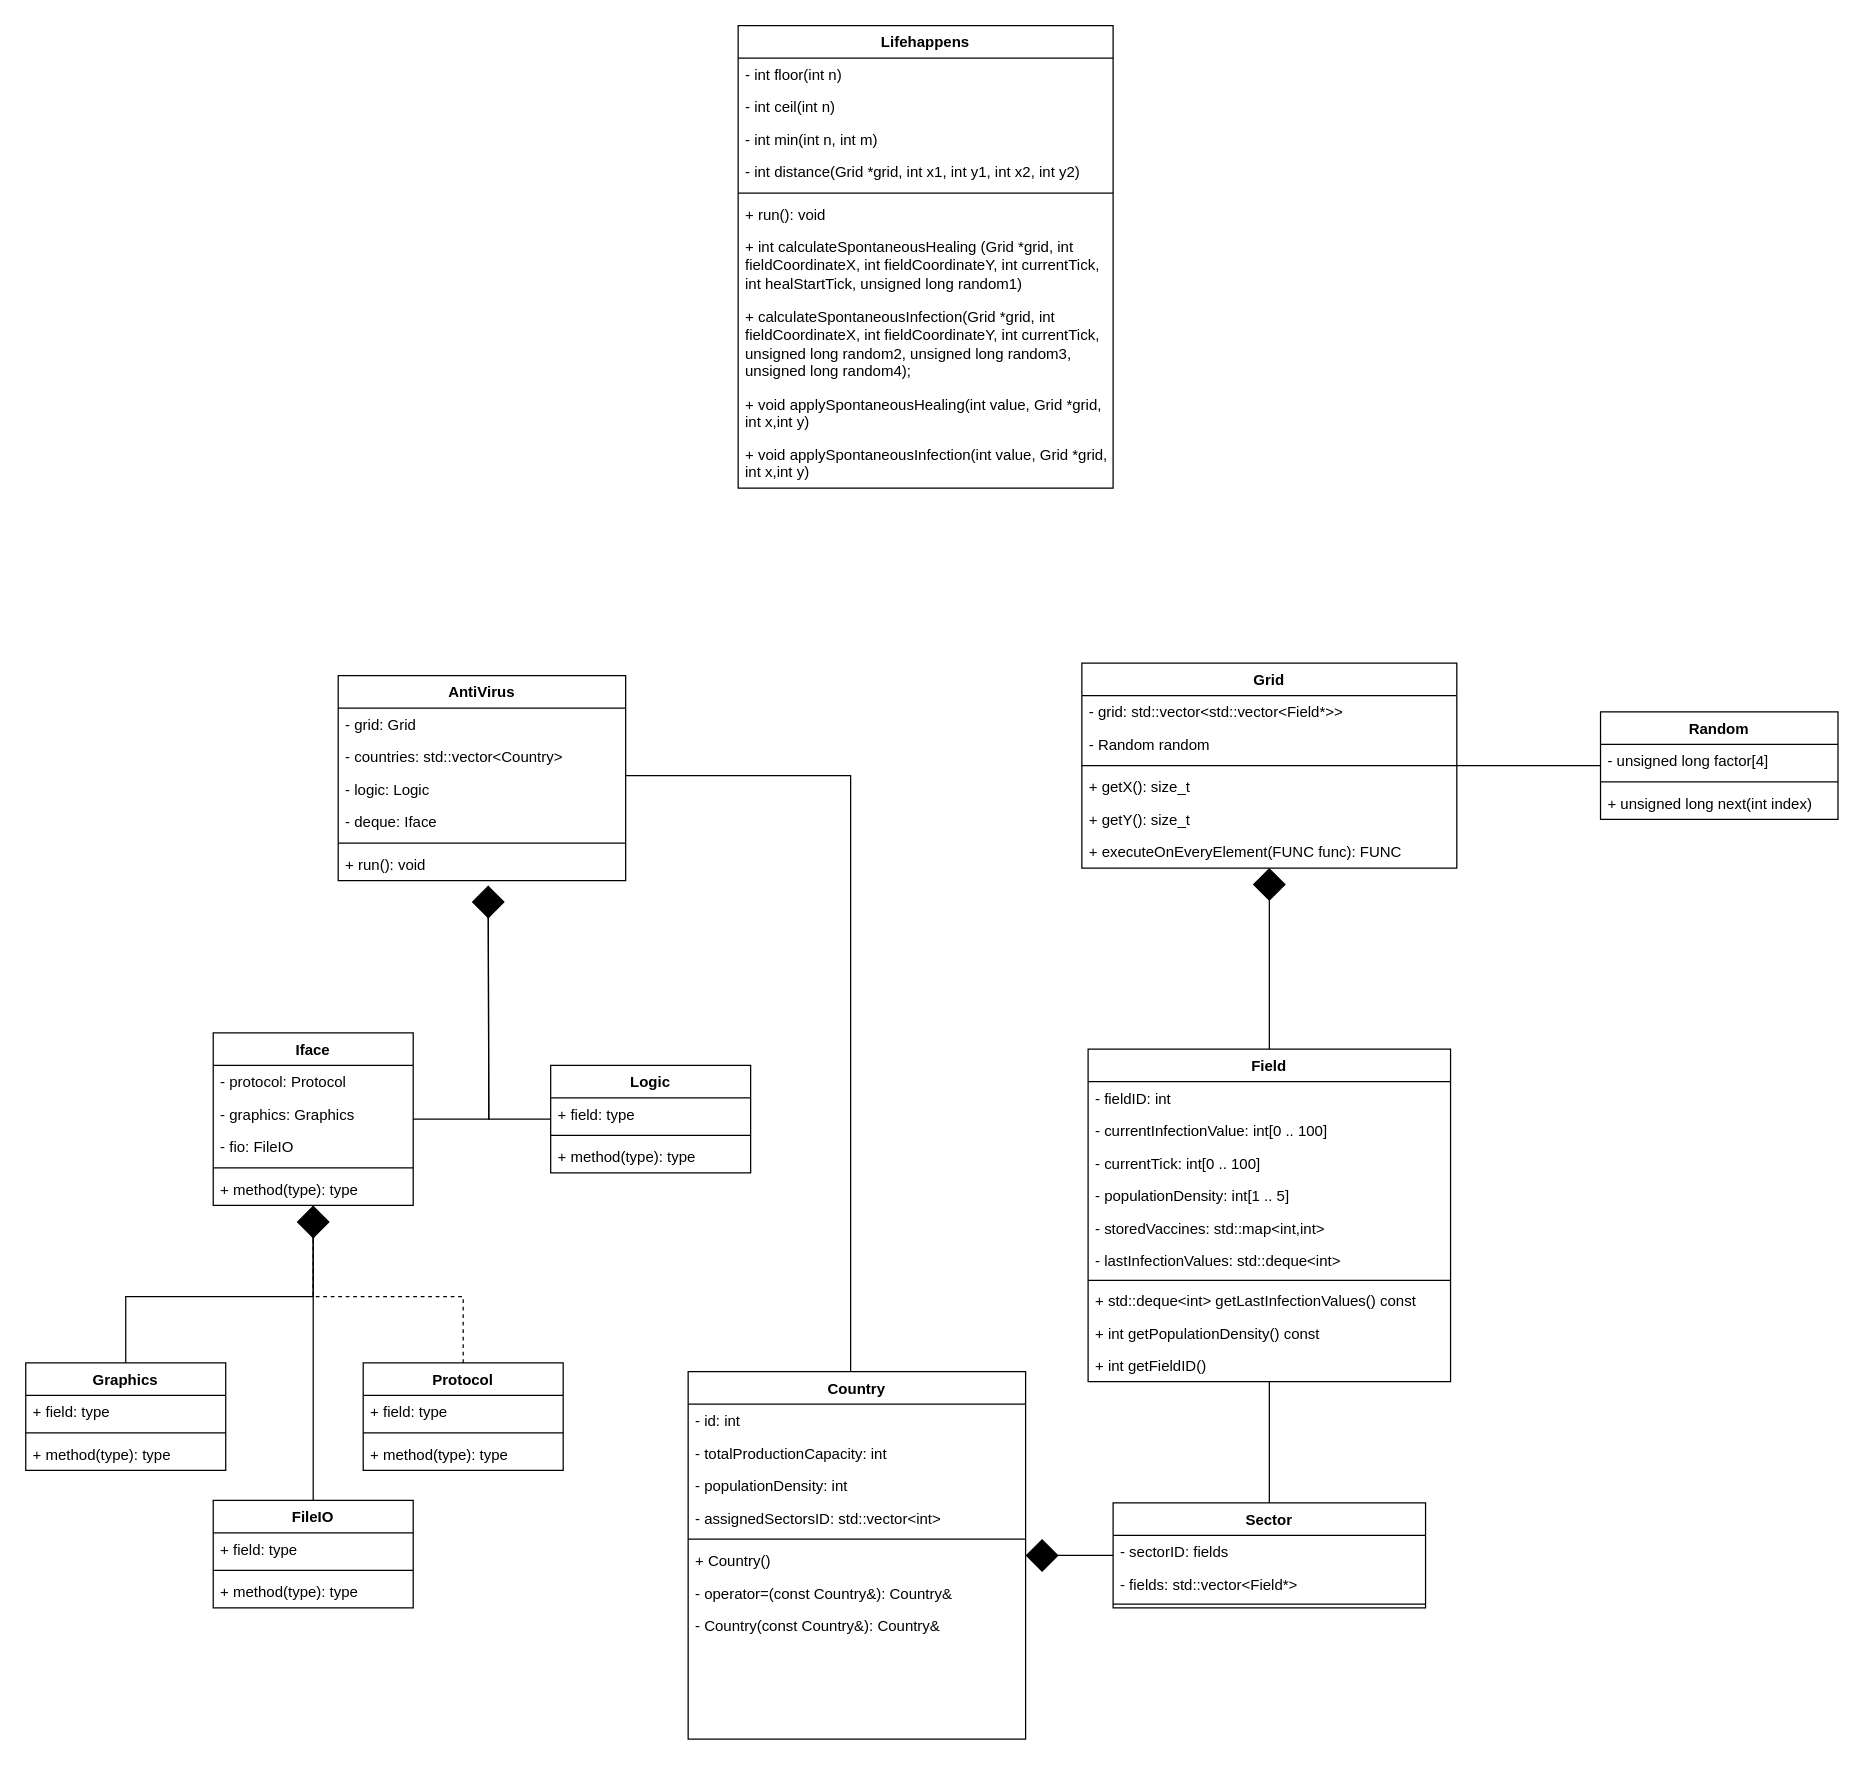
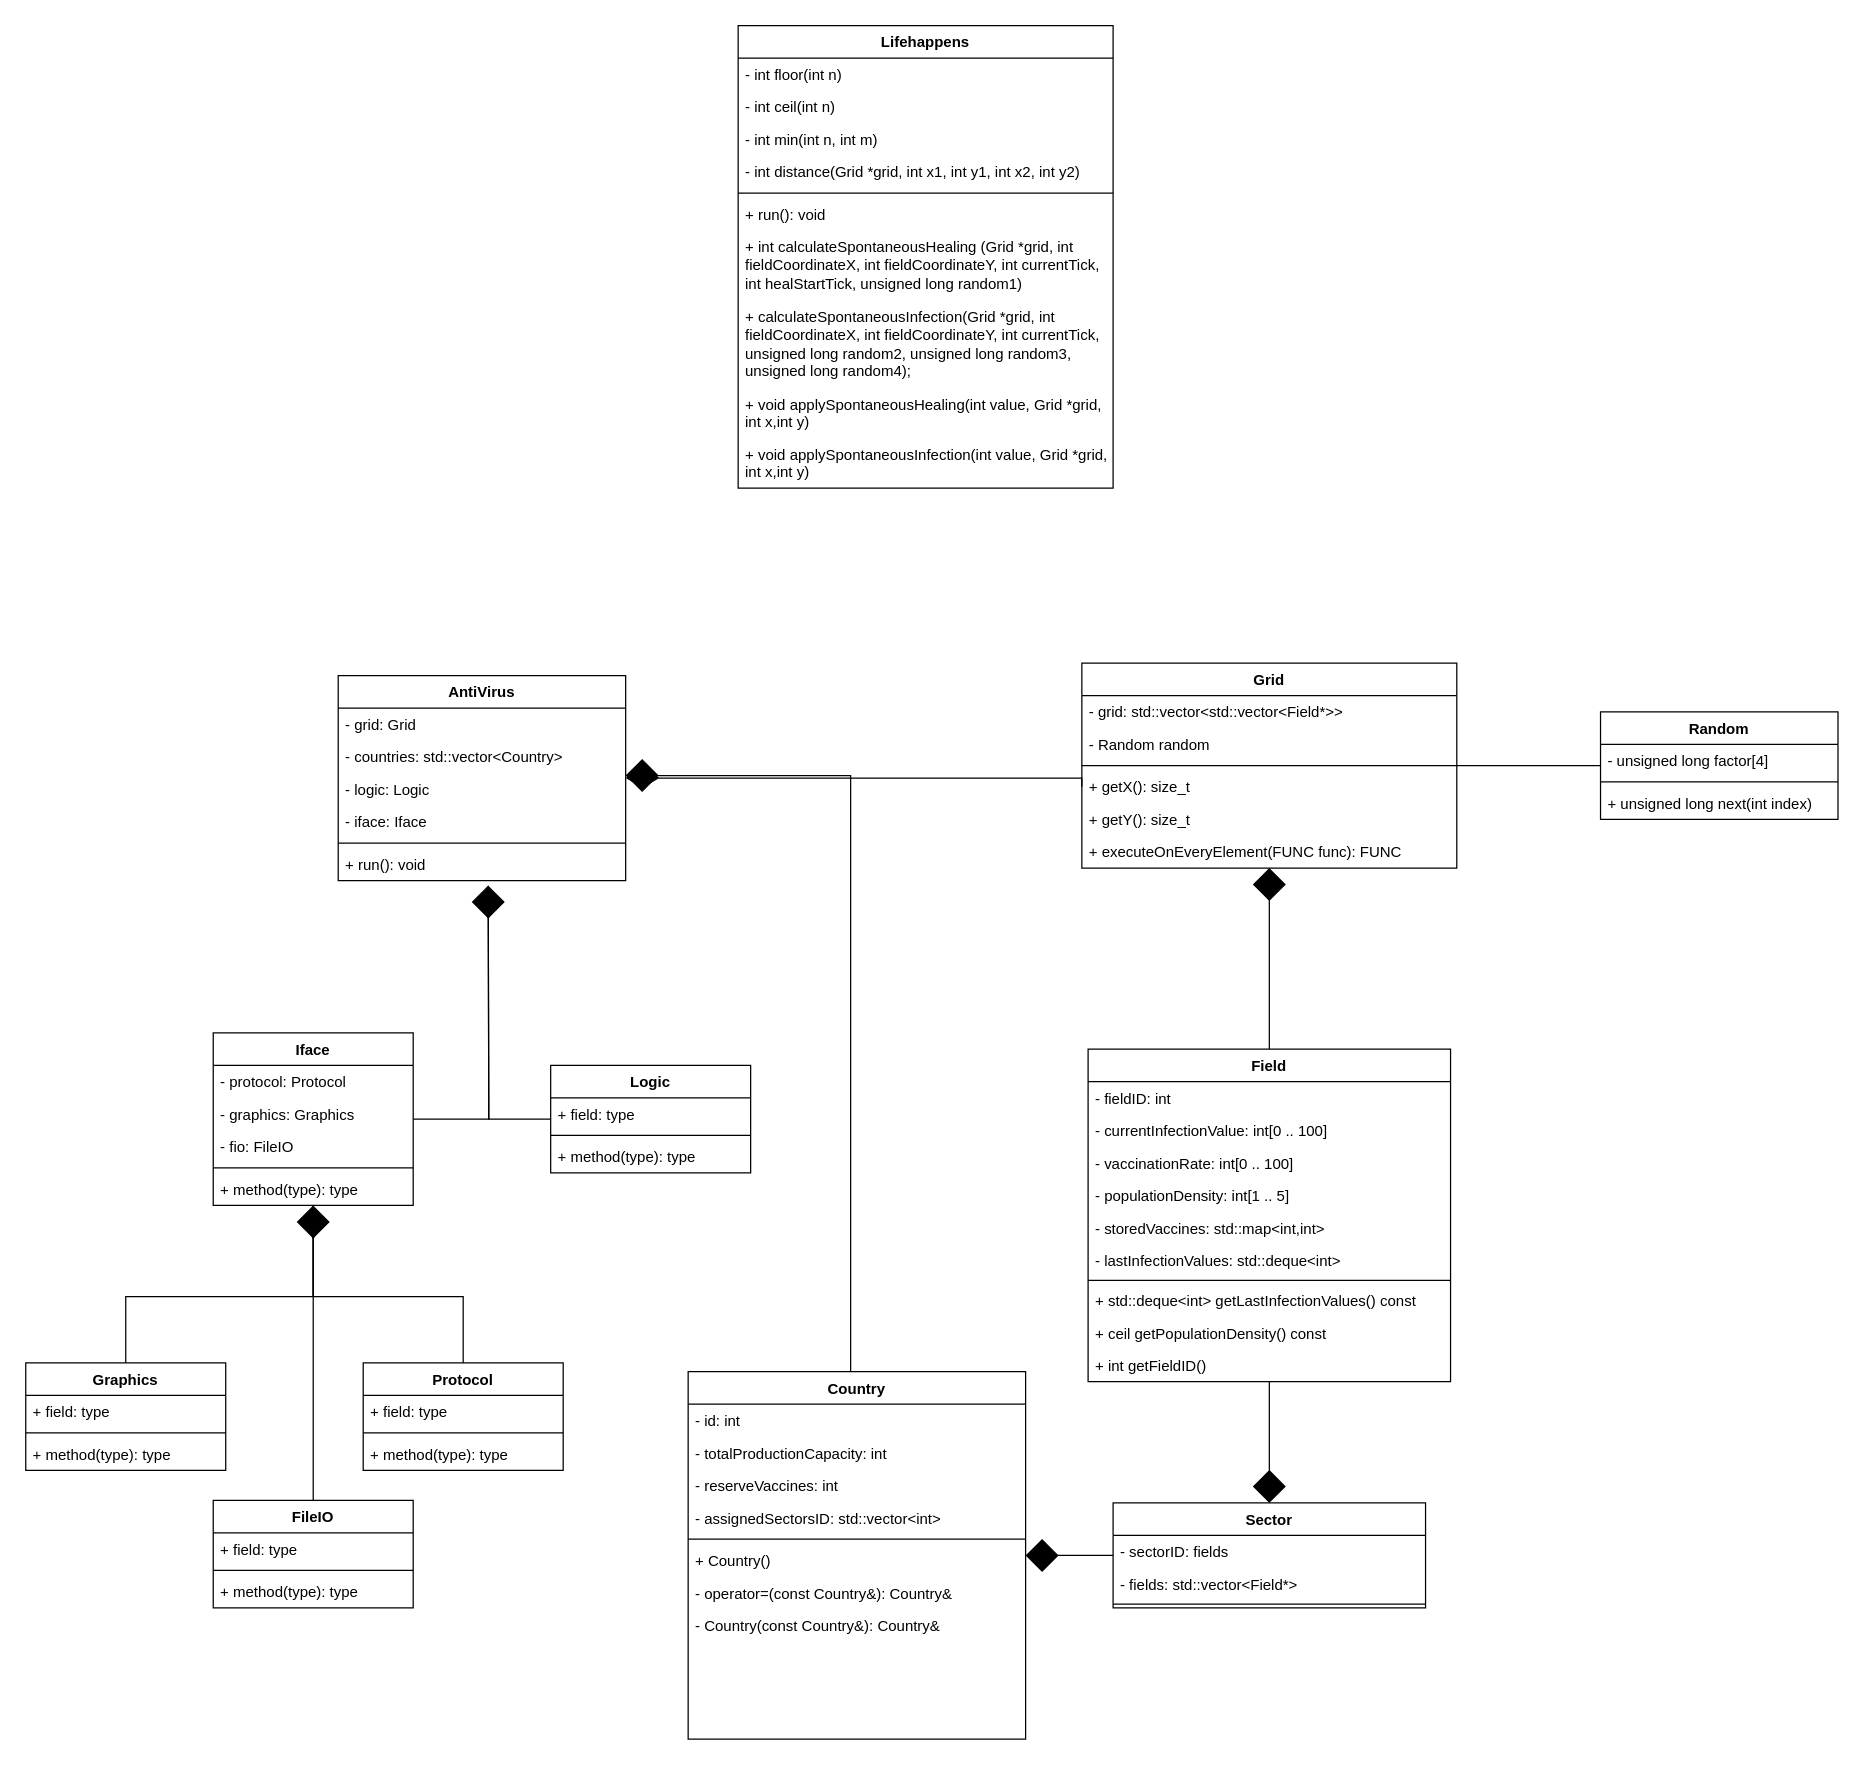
(642, 776) -> (851, 780)
none -> (868, 778)
(398, 823) -> (396, 823)
(1195, 1164) -> (1210, 1164)
(421, 1297) -> (421, 1297)
(1224, 1334) -> (1226, 1334)
(782, 1486) -> (778, 1486)
(1269, 1486) -> (1269, 1470)
